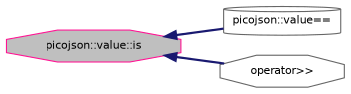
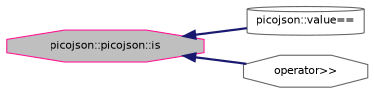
(94, 46) -> (105, 46)
